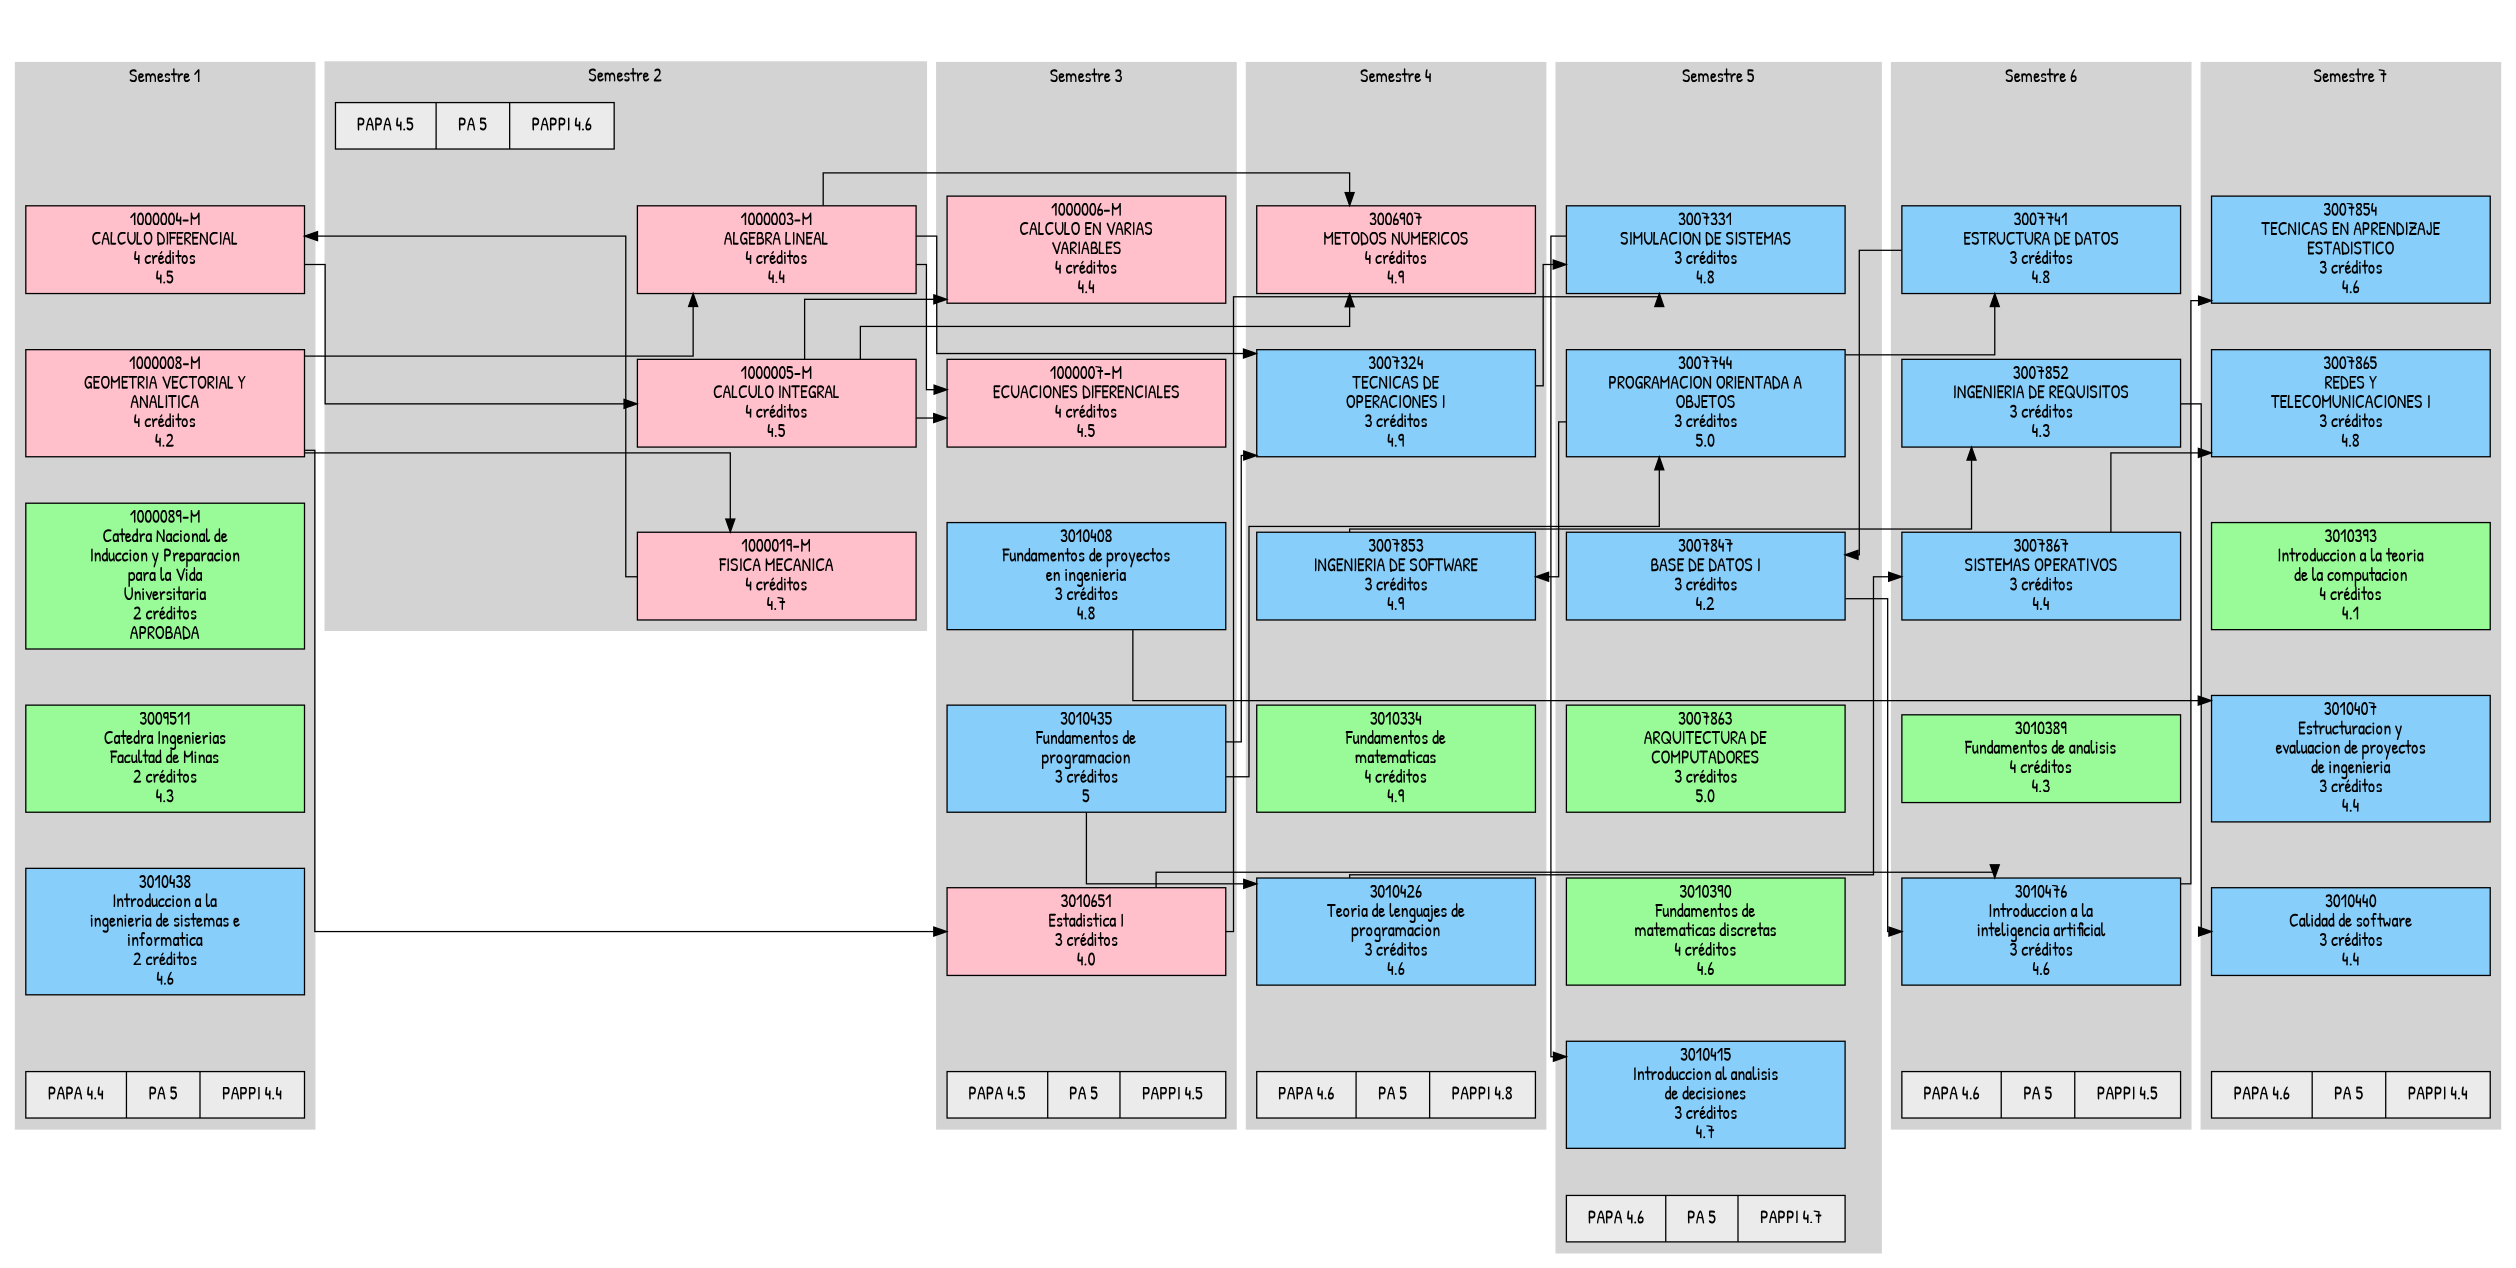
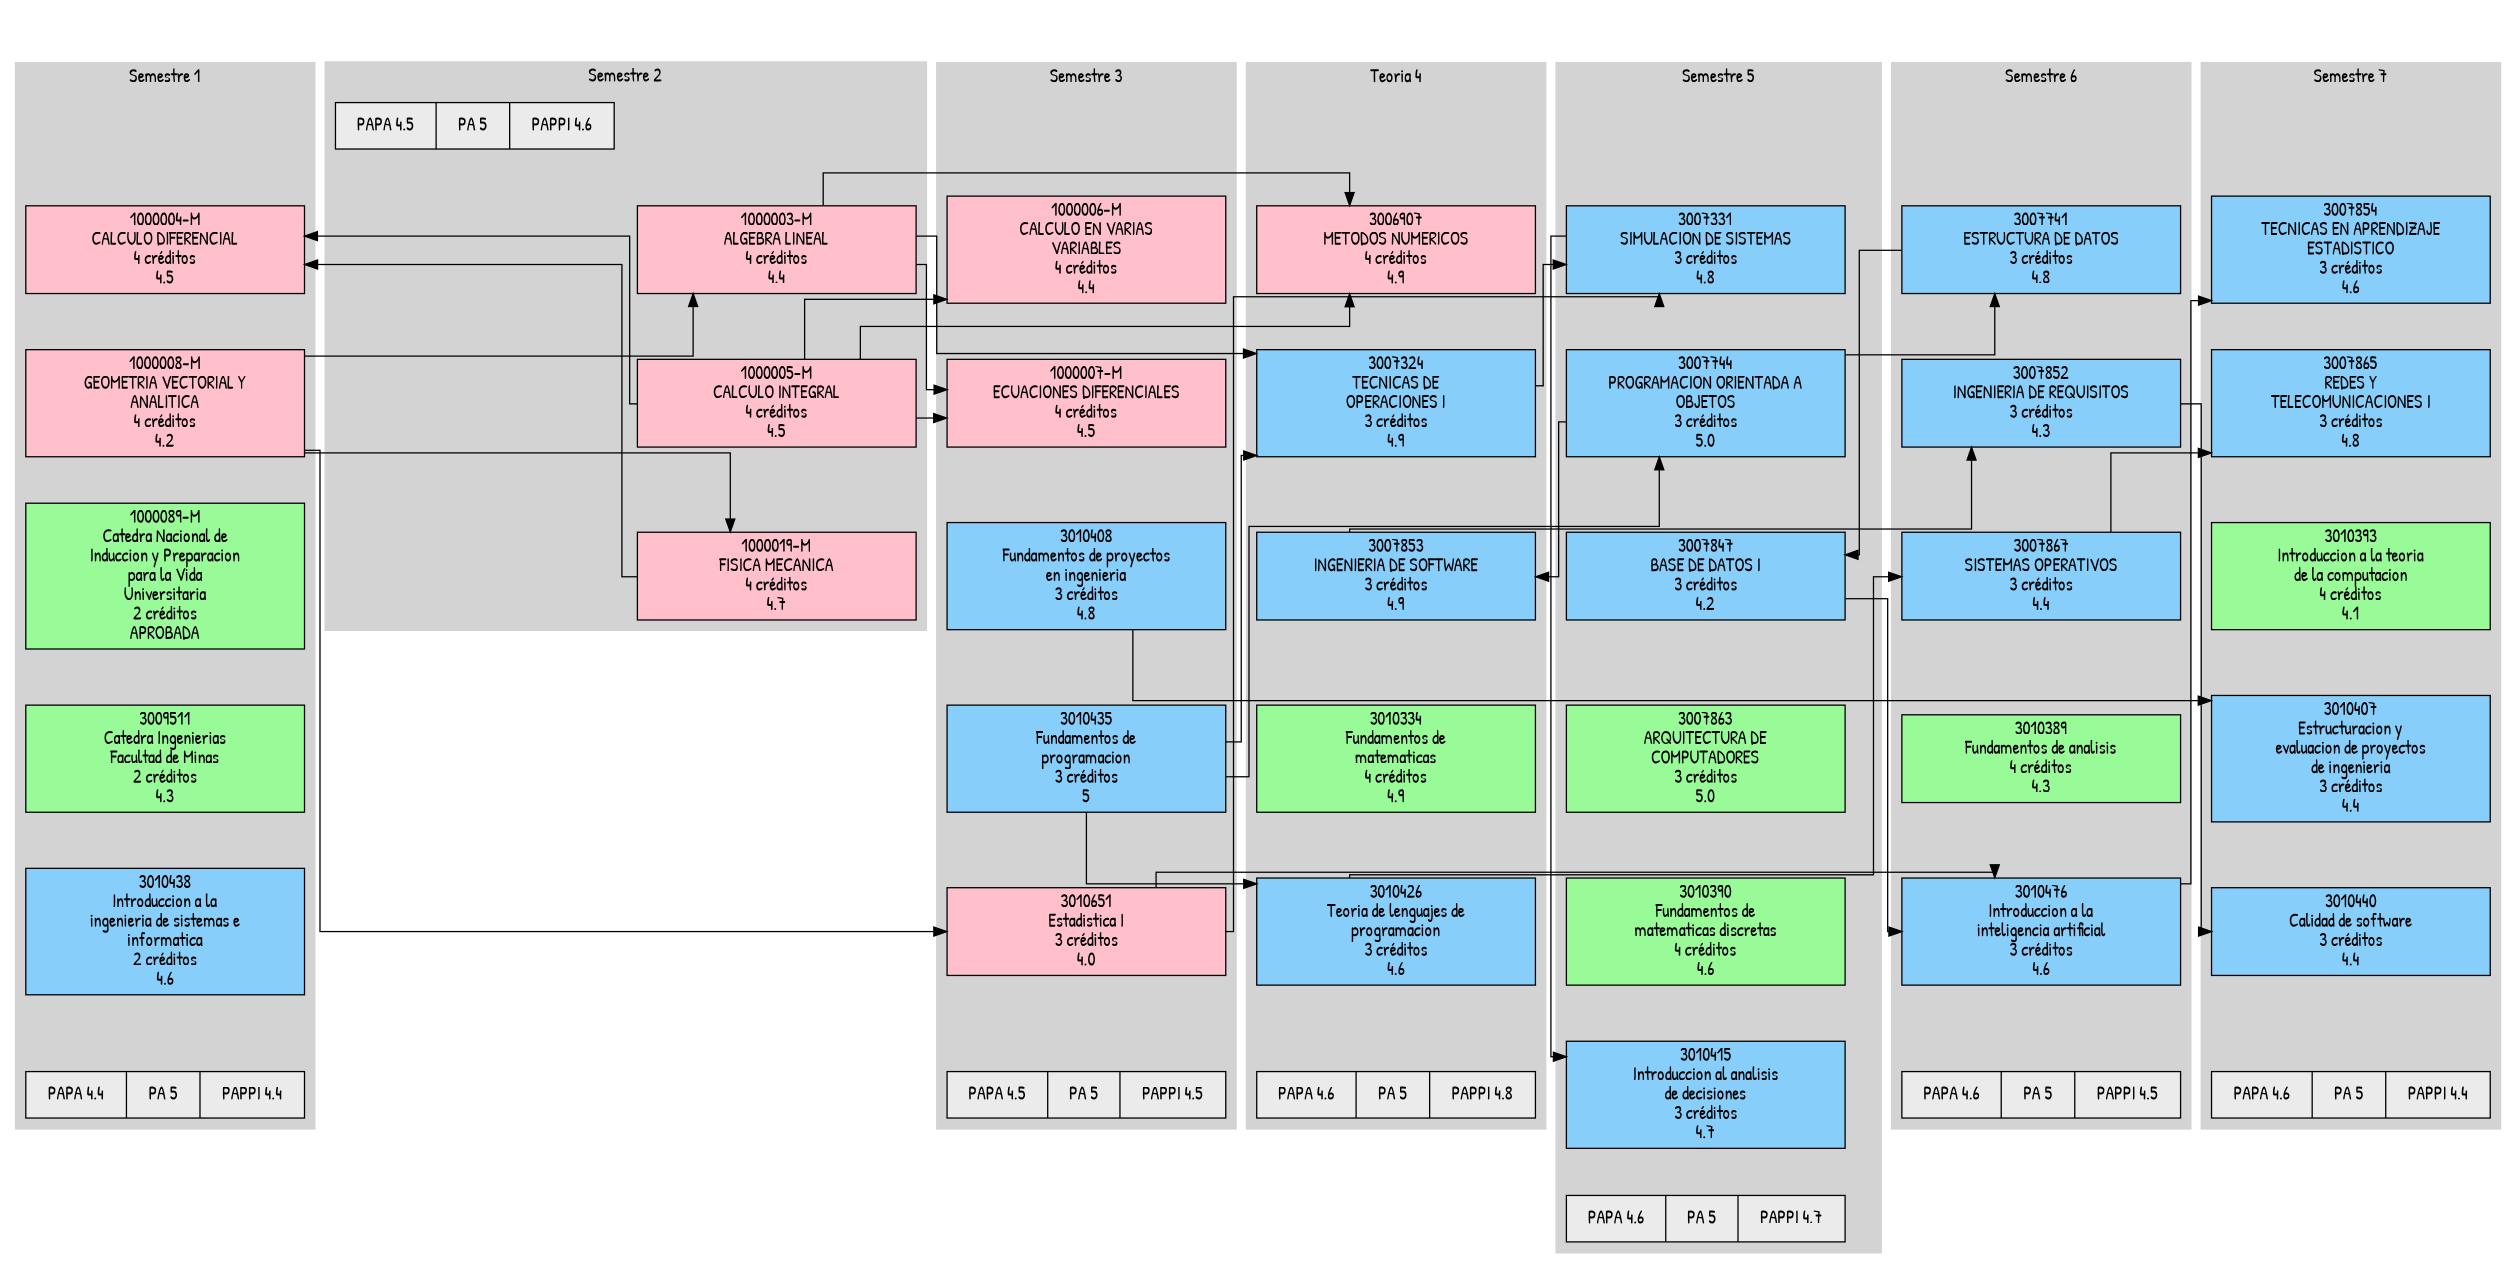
(1396, 77) -> (1396, 77)
(395, 404) -> (561, 236)
